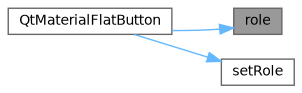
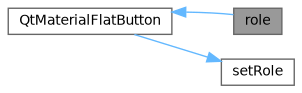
(196, 30) -> (210, 13)
